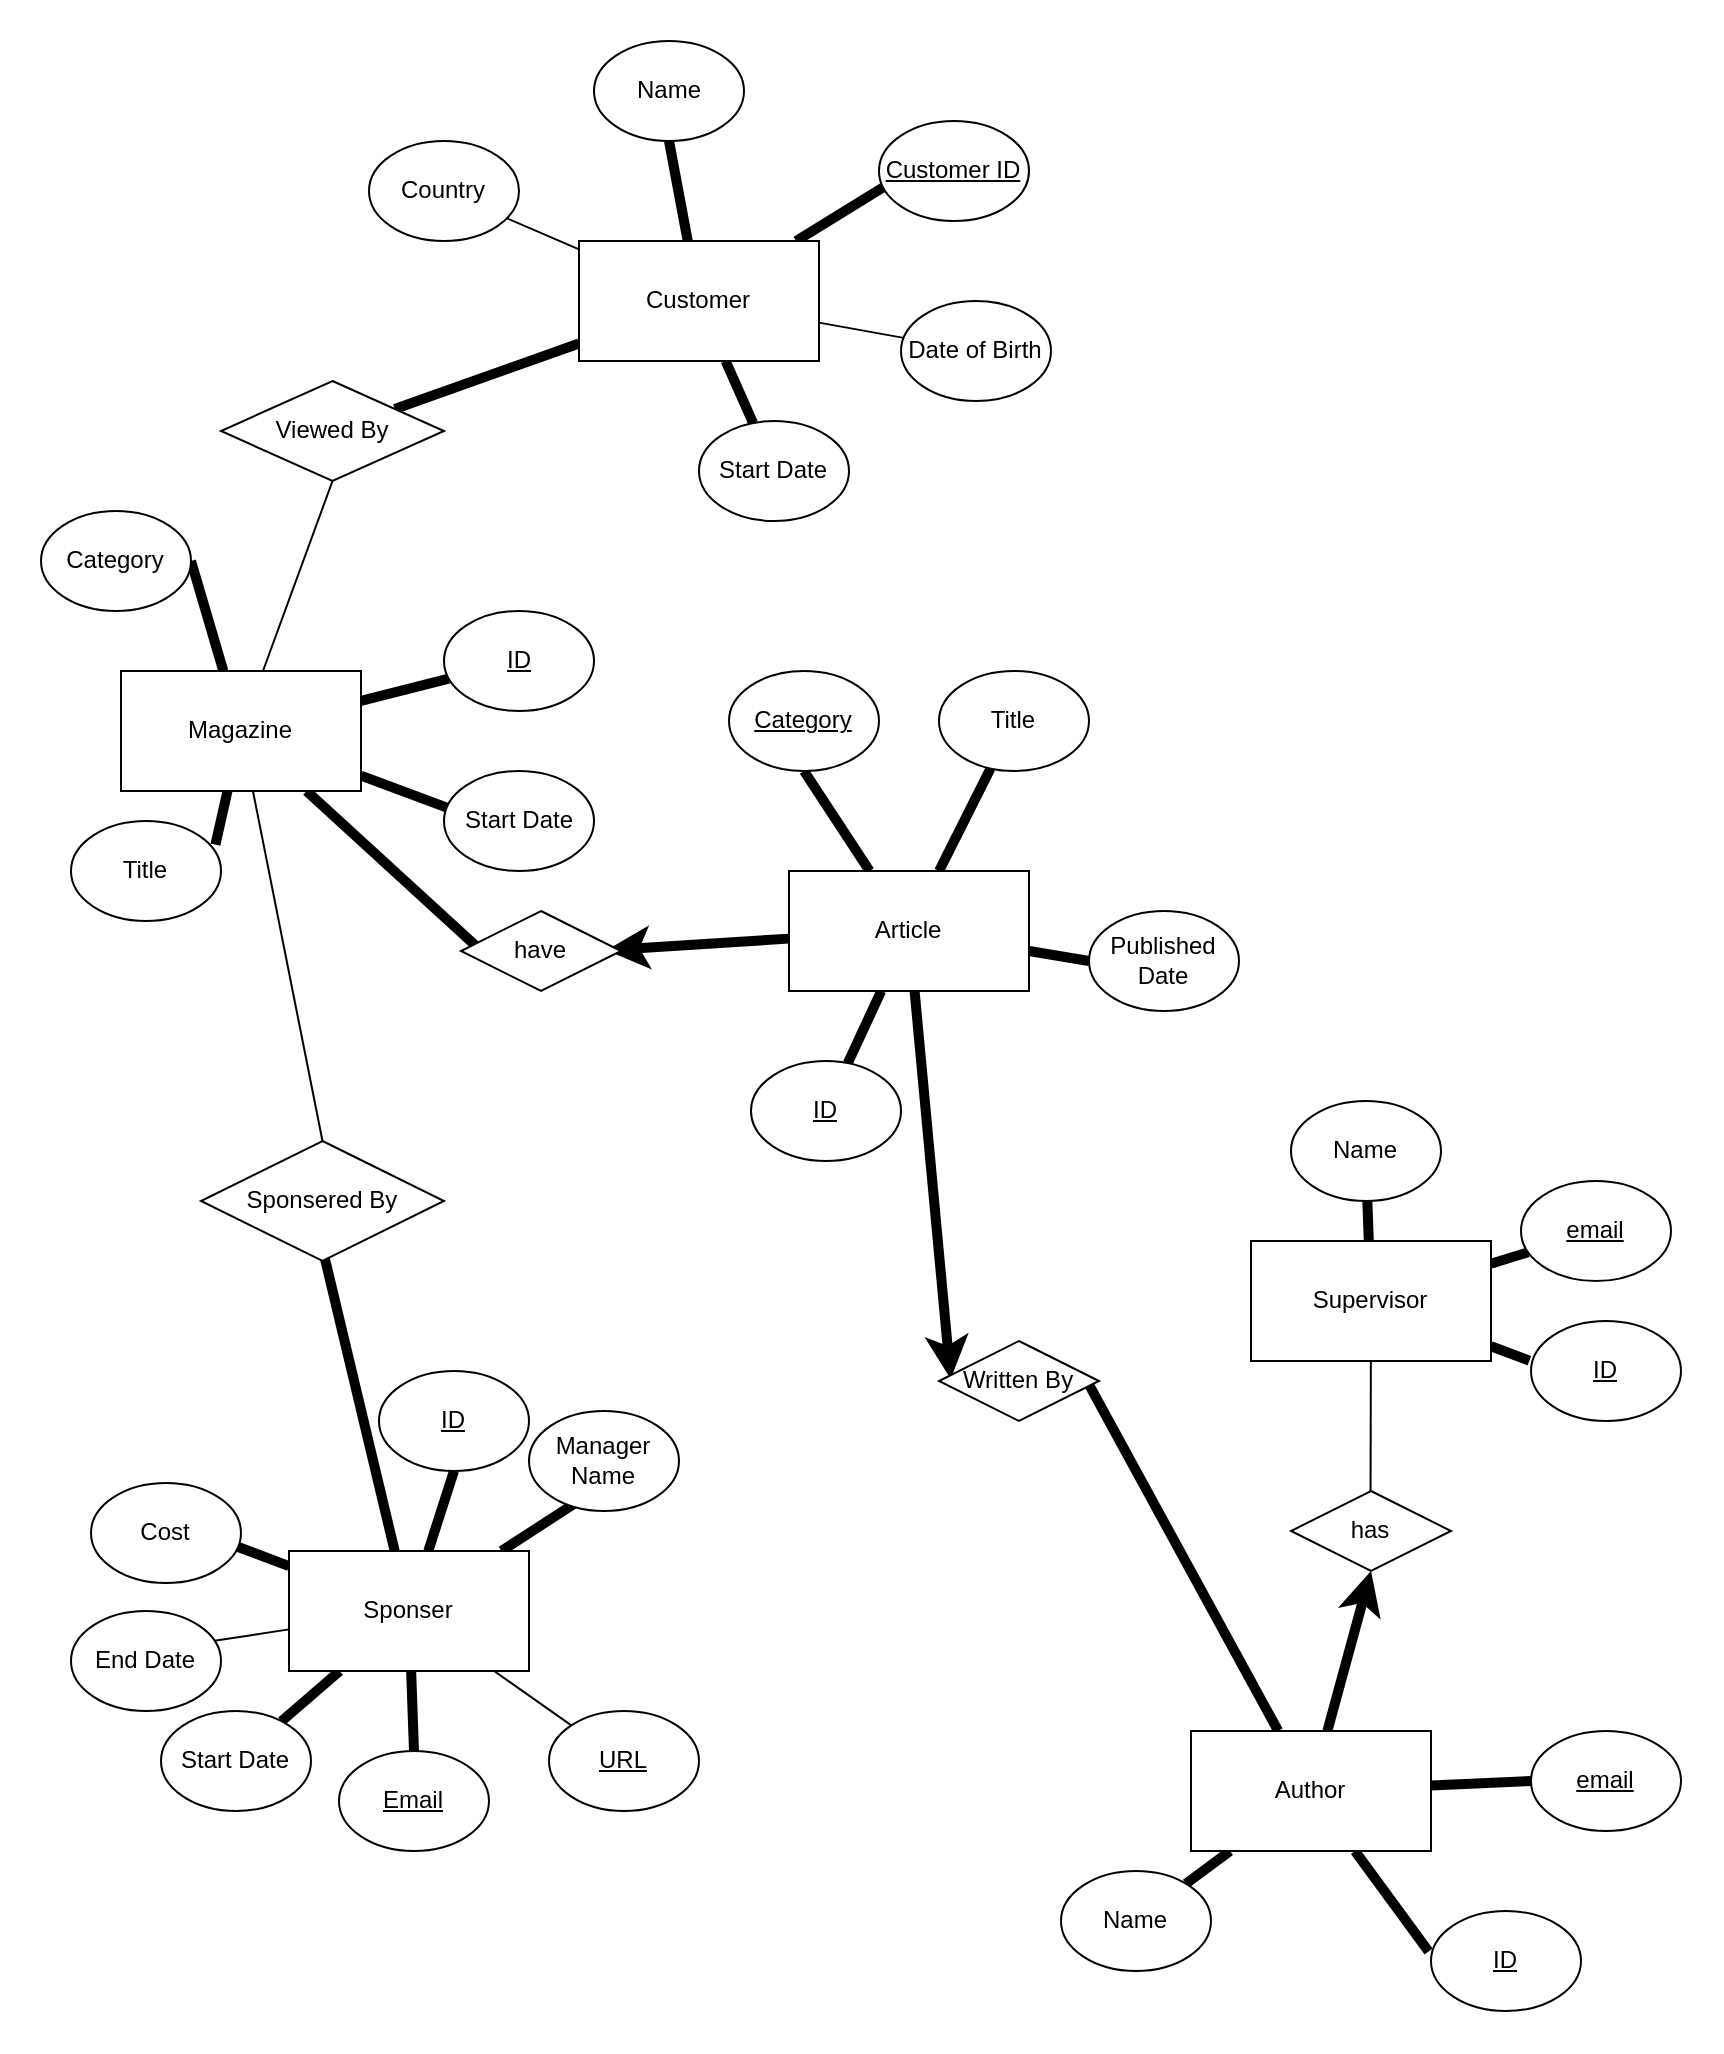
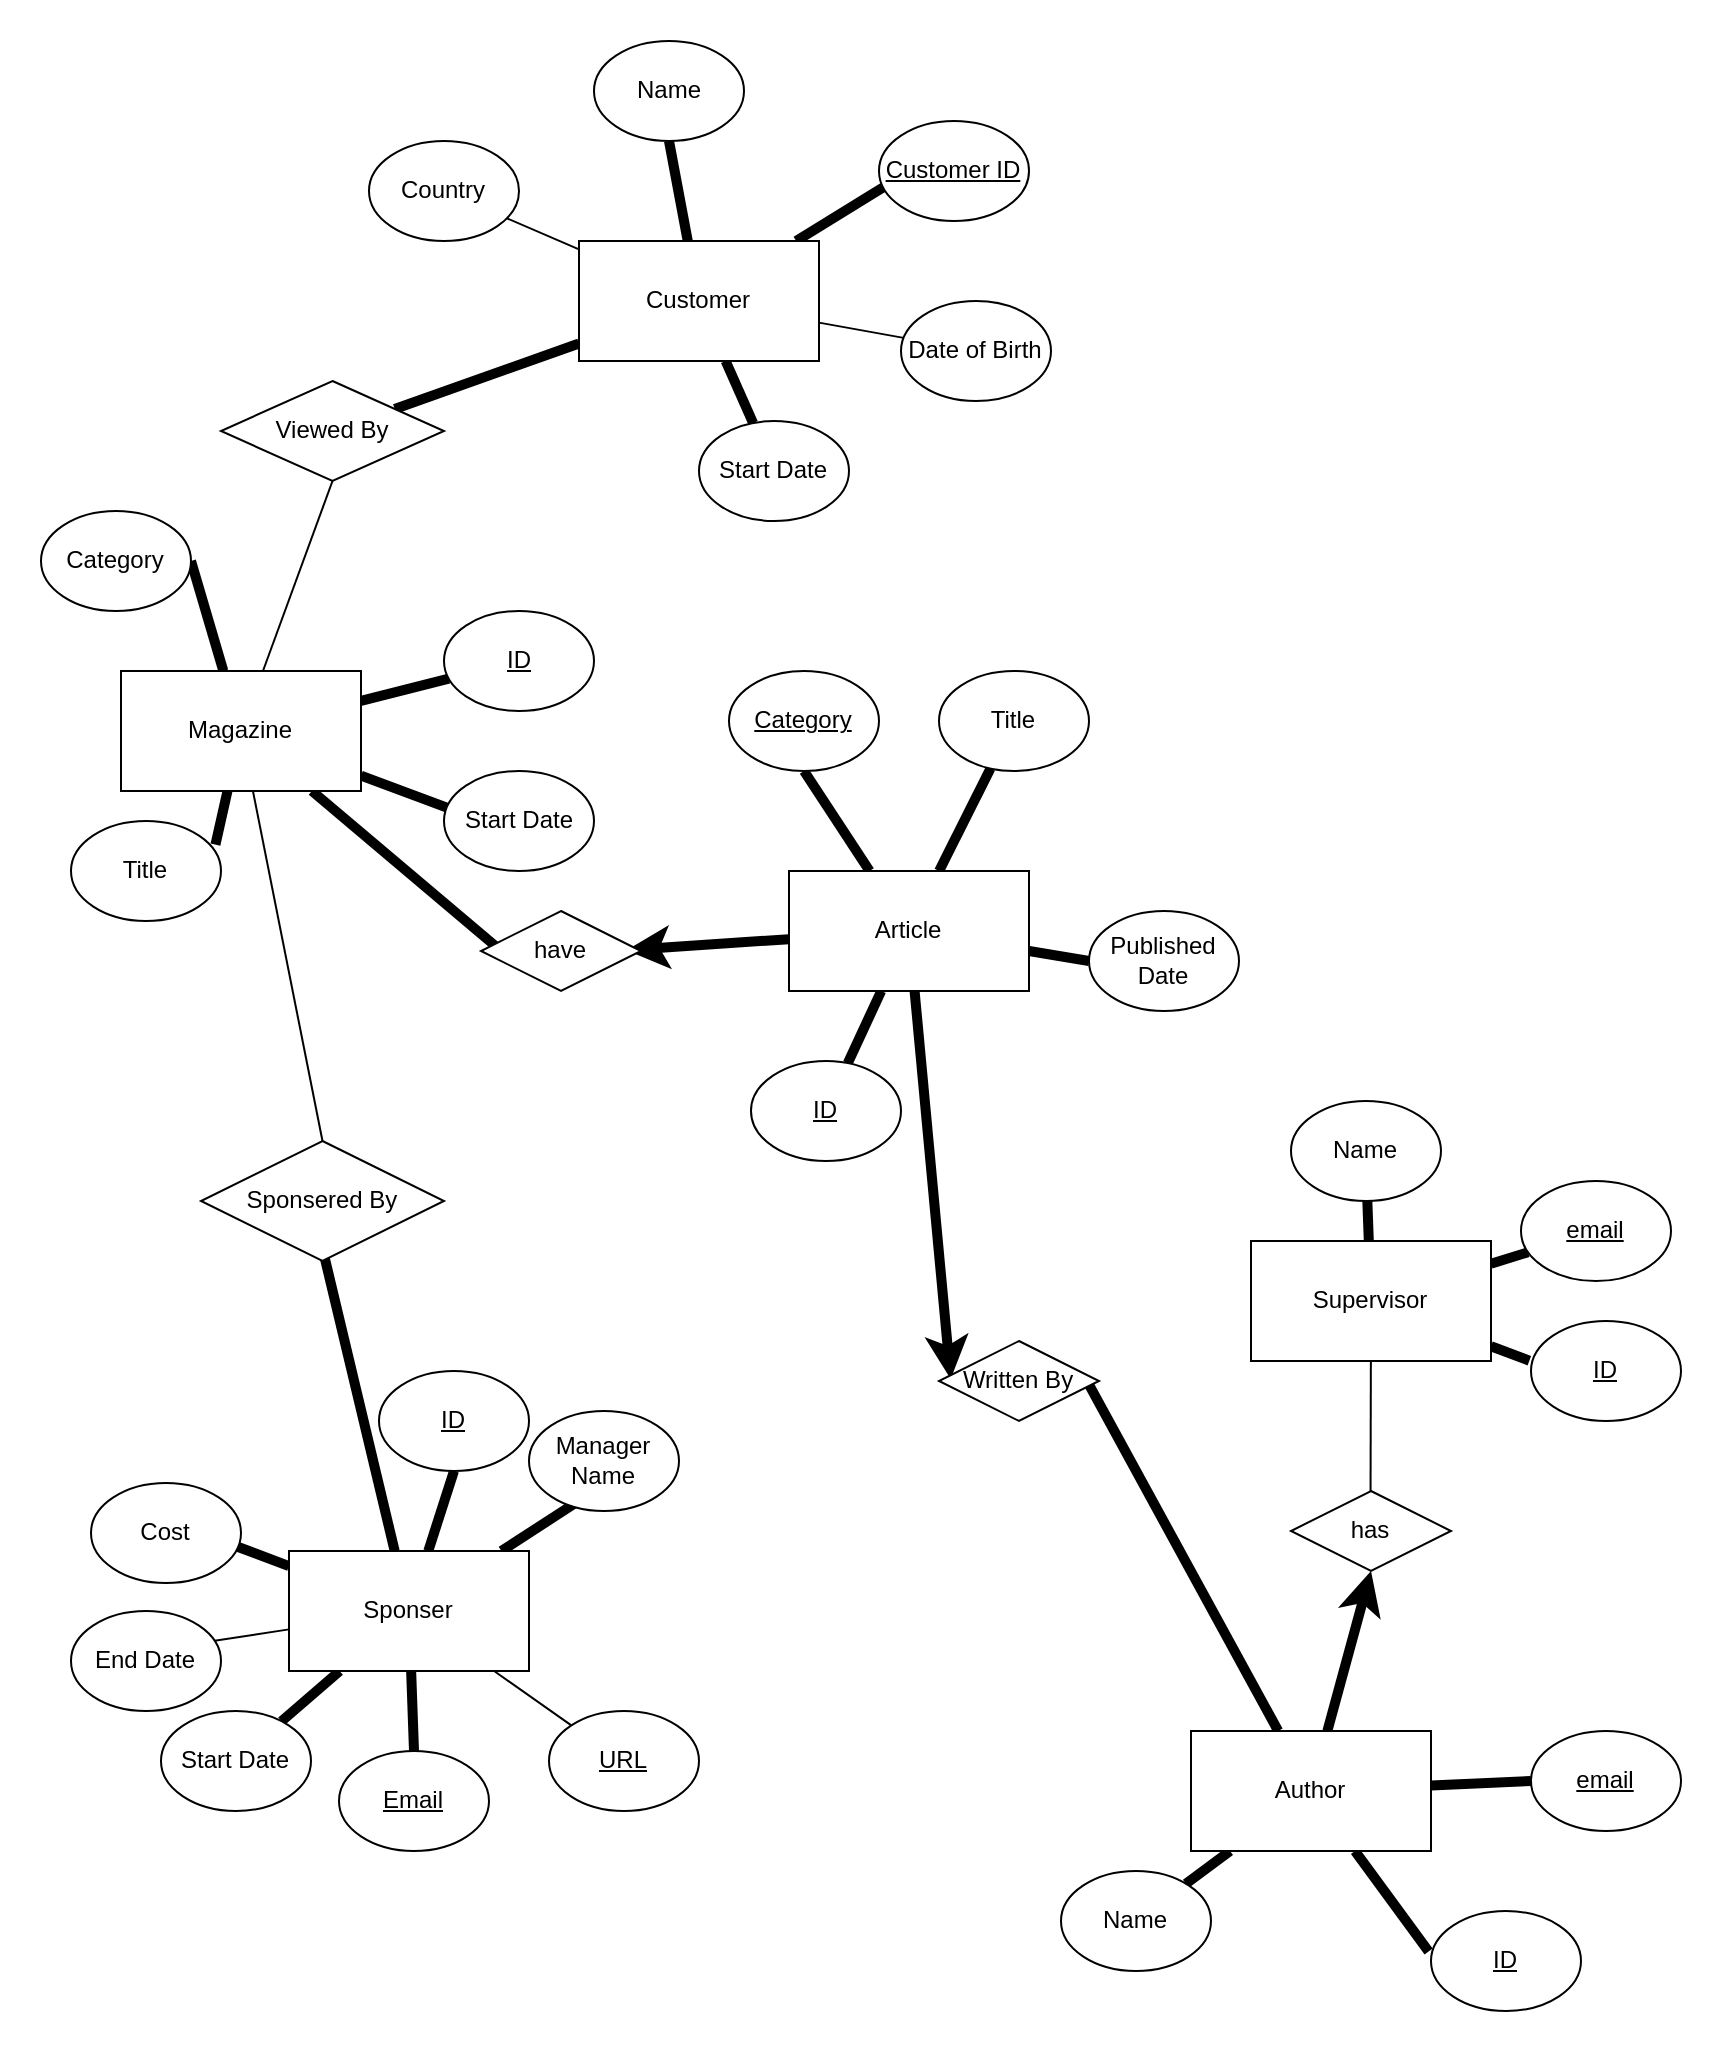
(541, 951) -> (561, 951)
